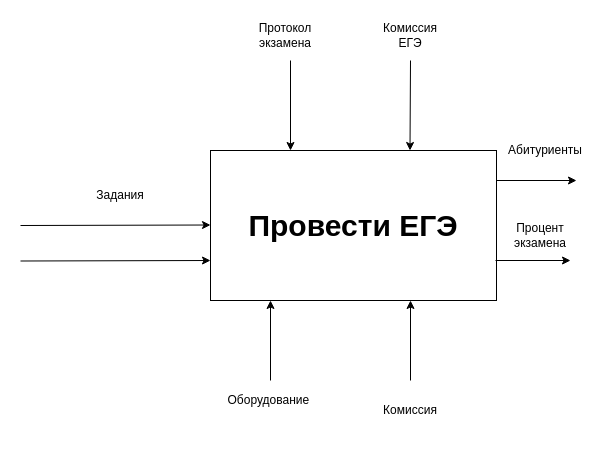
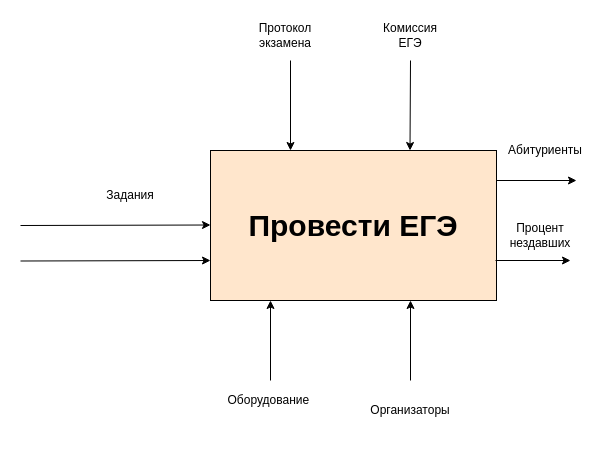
(121, 196) -> (131, 196)
(354, 226) -> (354, 226)
(541, 236) -> (541, 236)
(411, 411) -> (411, 411)
